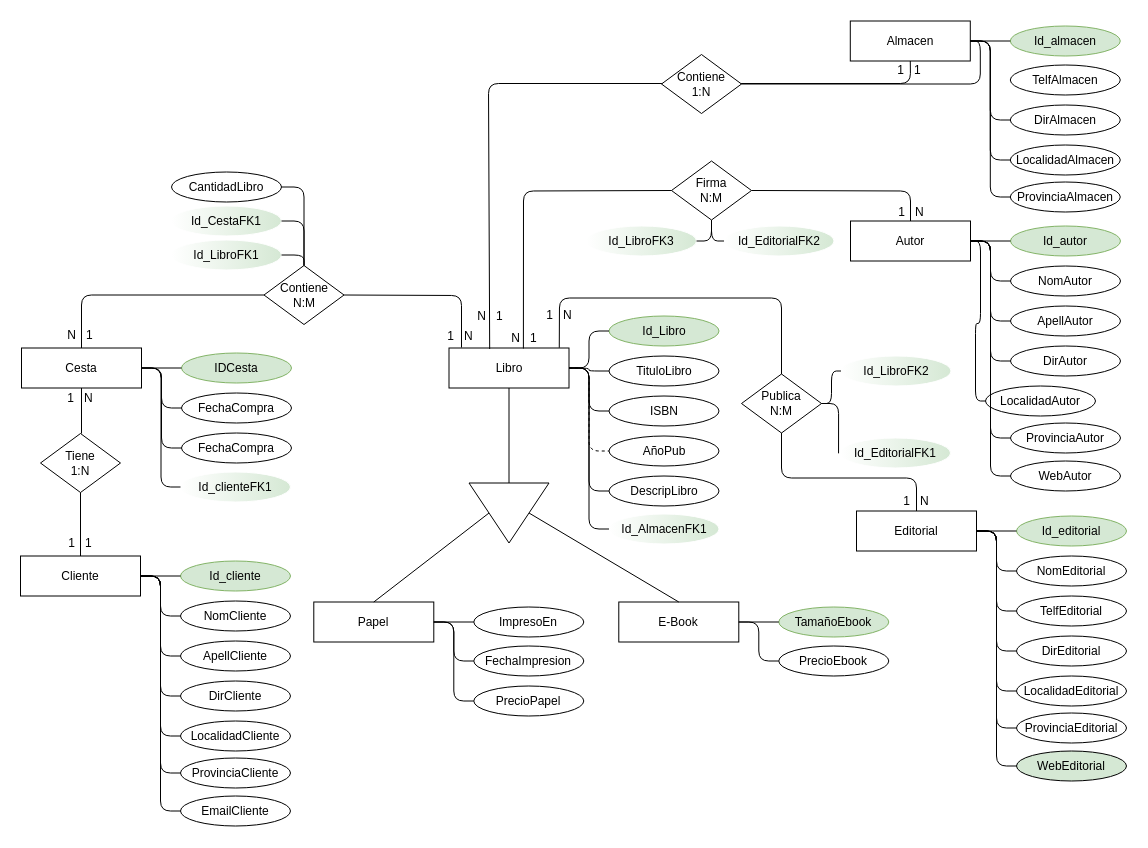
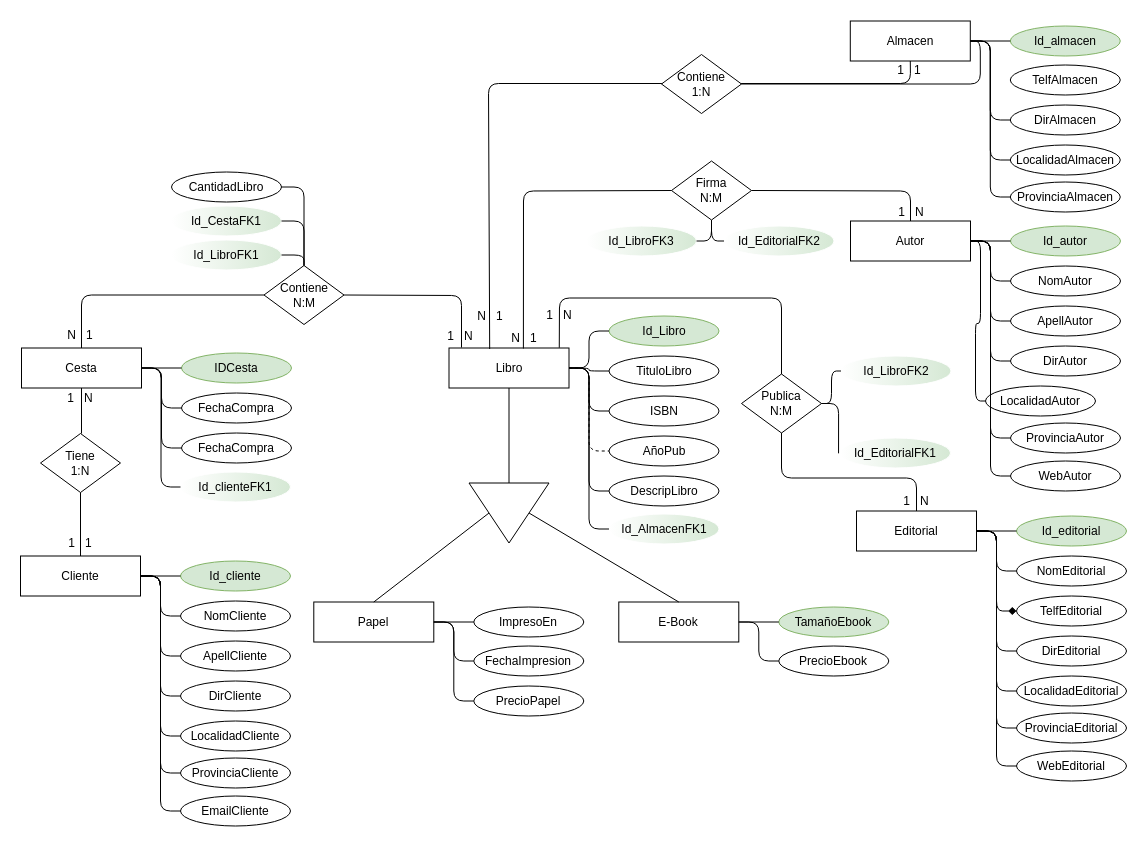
(1009, 611) -> (1003, 611)
(1072, 766) -> (1072, 766)
